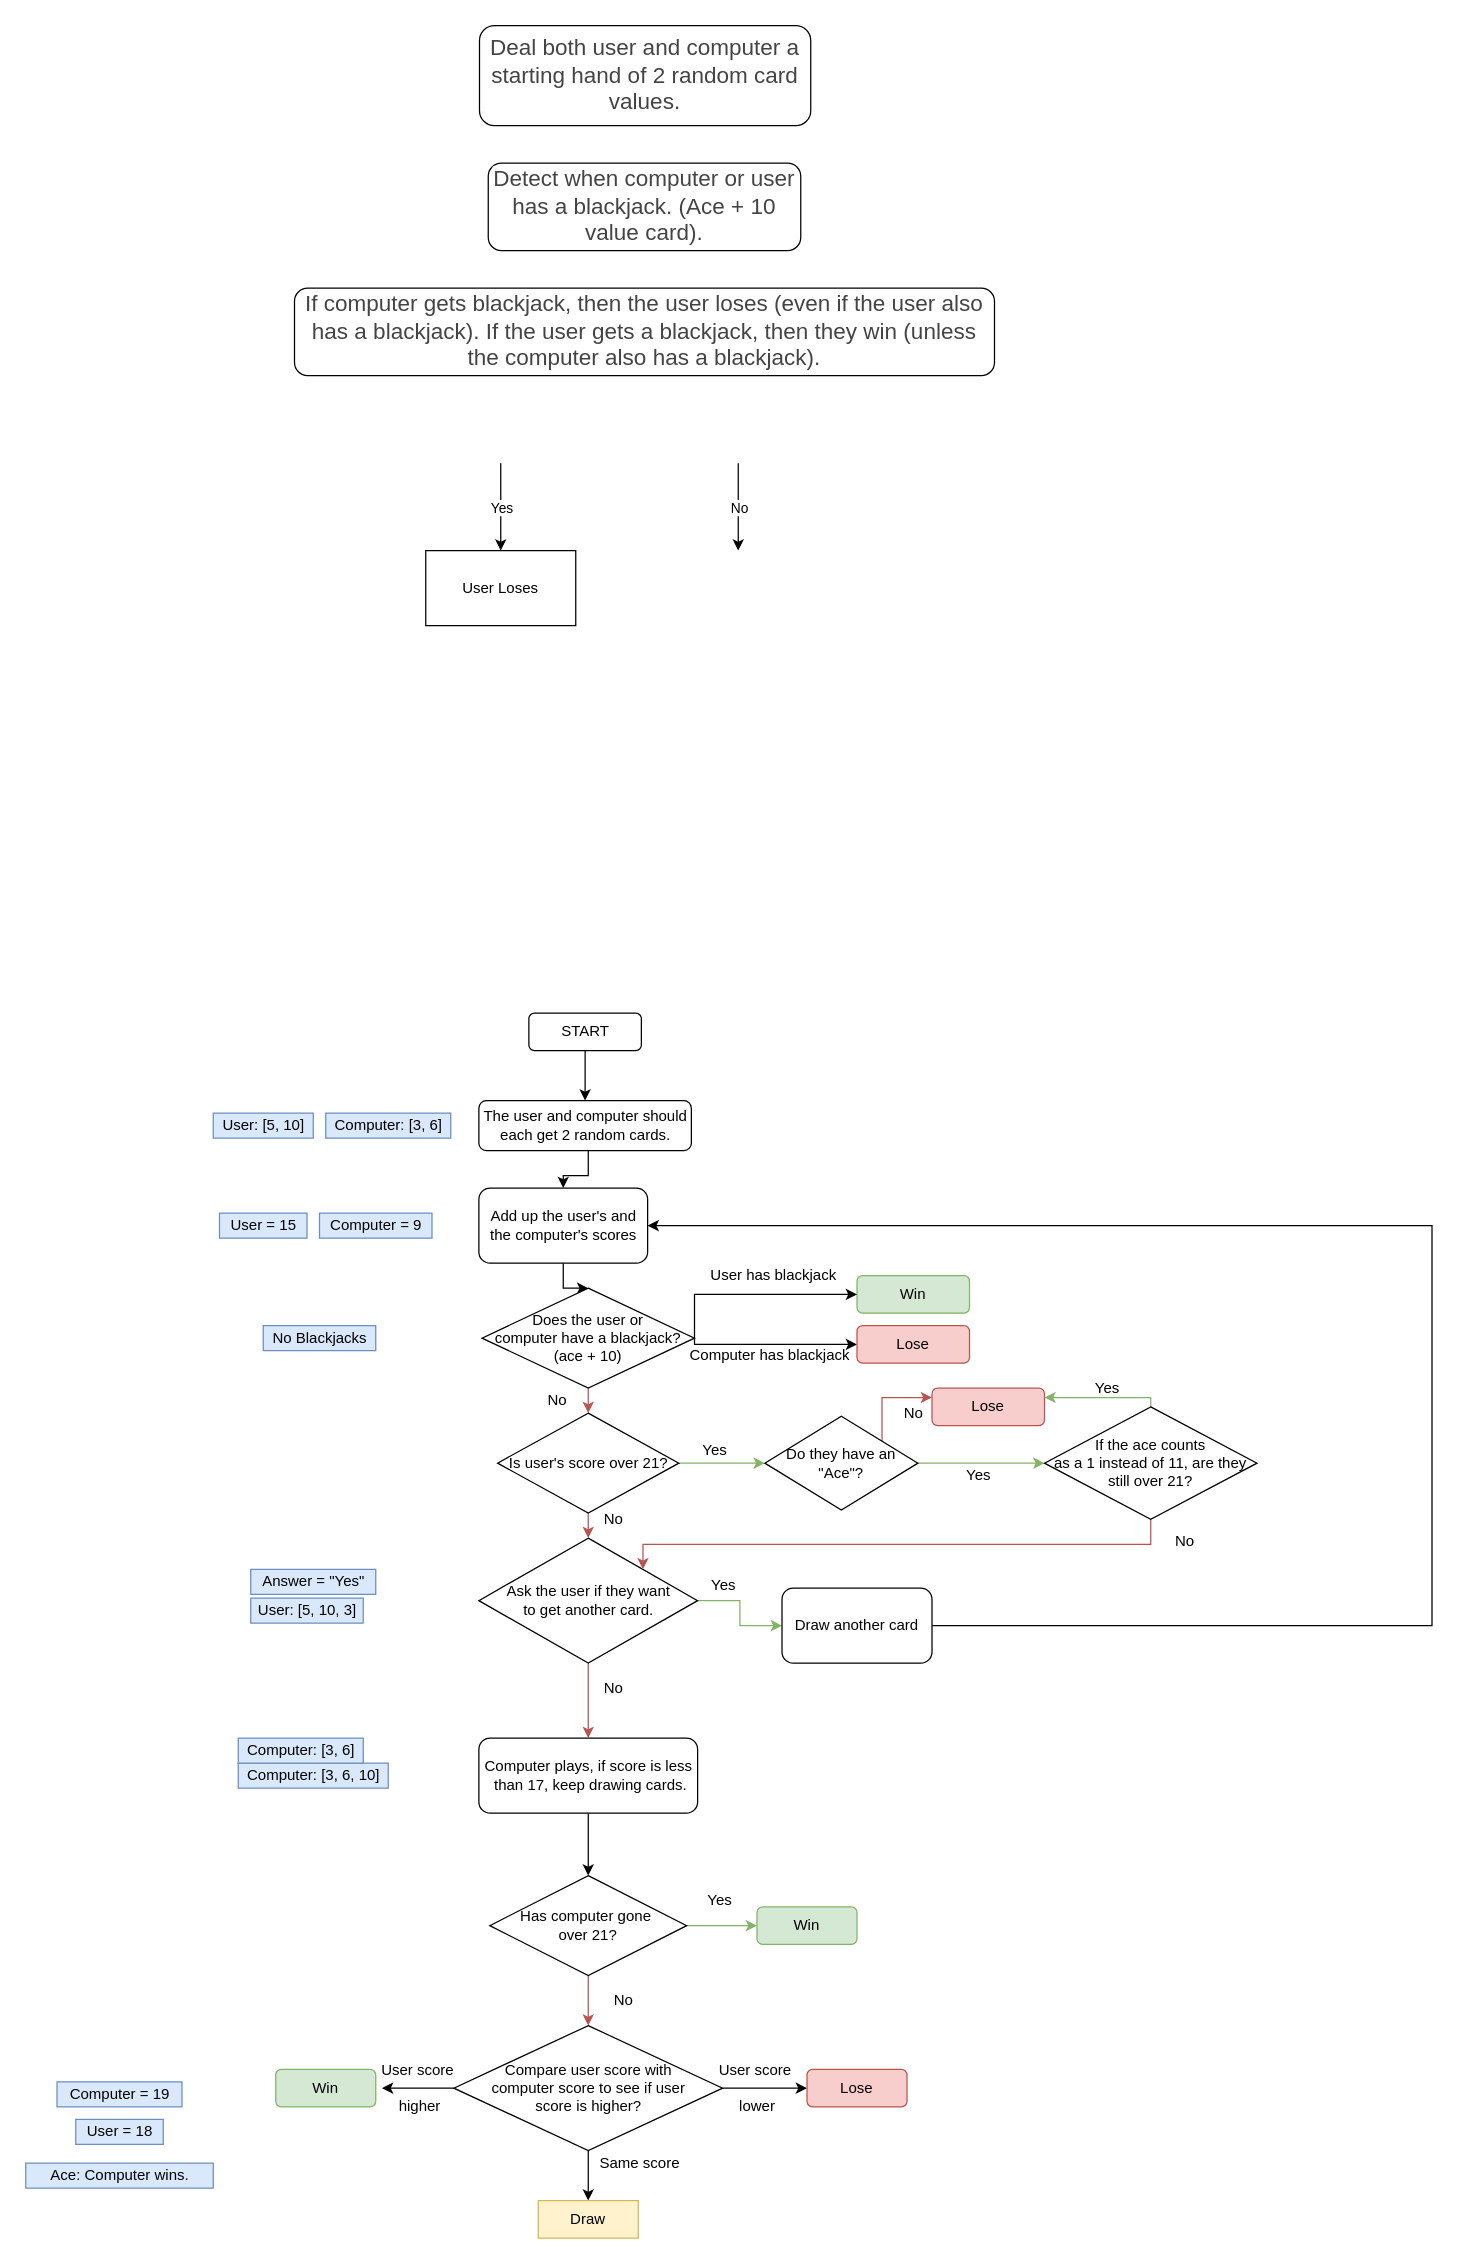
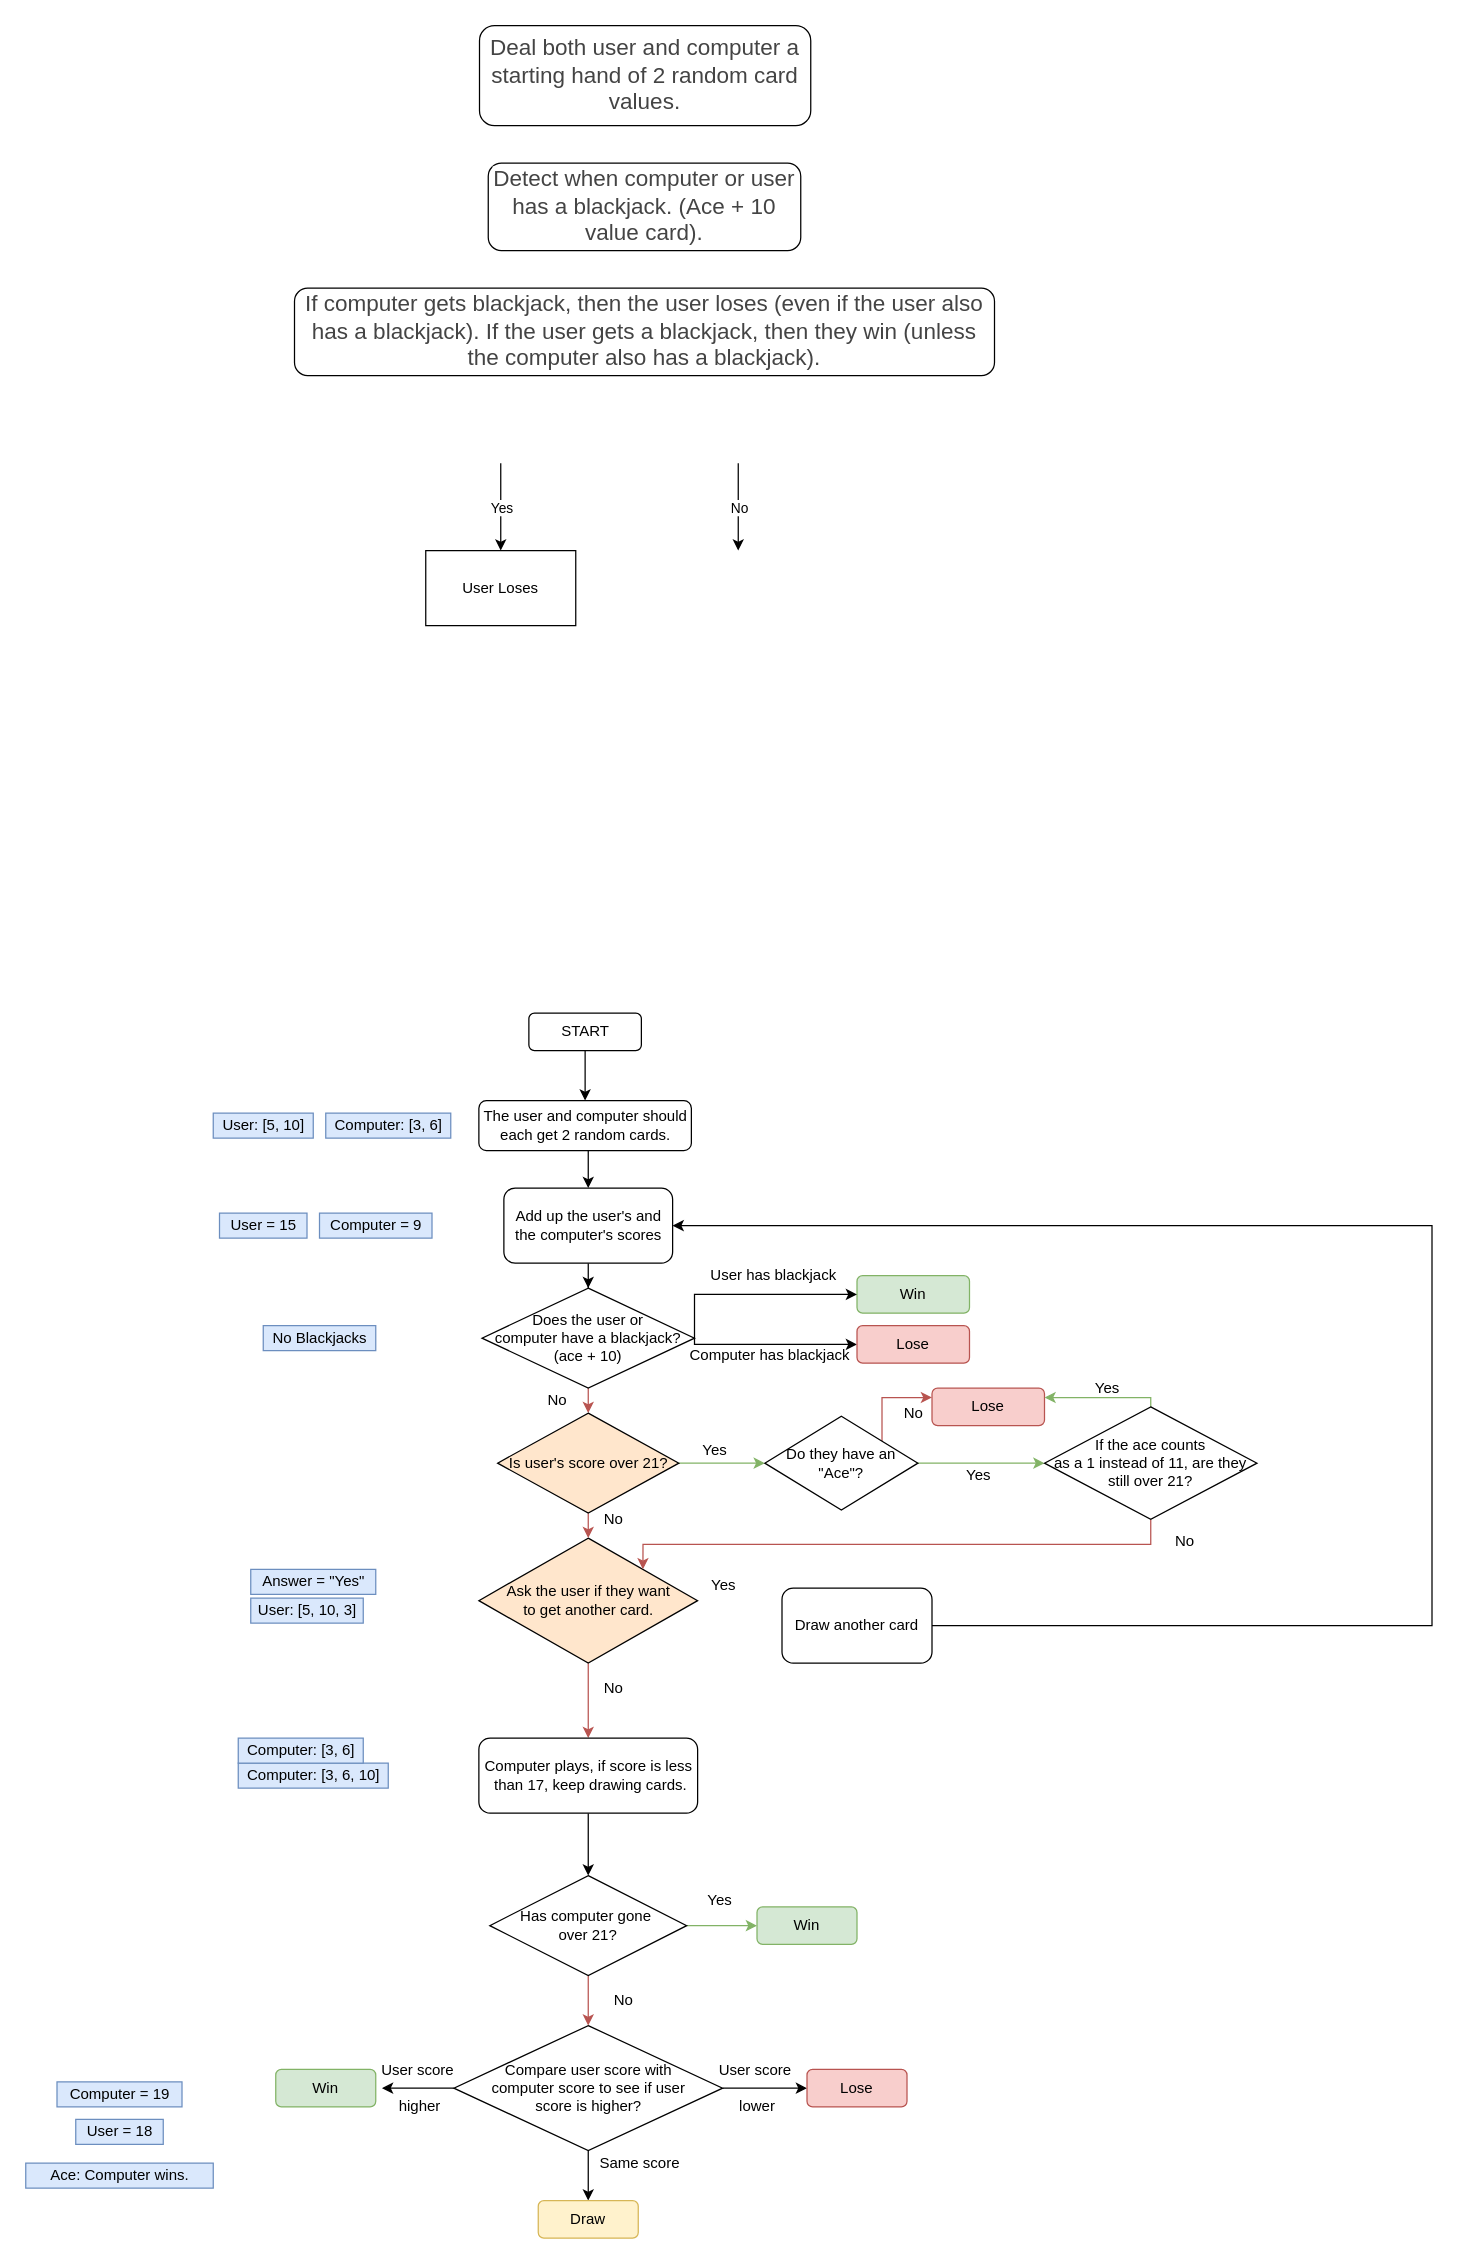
(563, 1226) -> (588, 1226)
(588, 1463) -> (588, 1463)
(588, 1601) -> (588, 1601)
(740, 1609) -> none
(588, 2219) -> (588, 2219)
